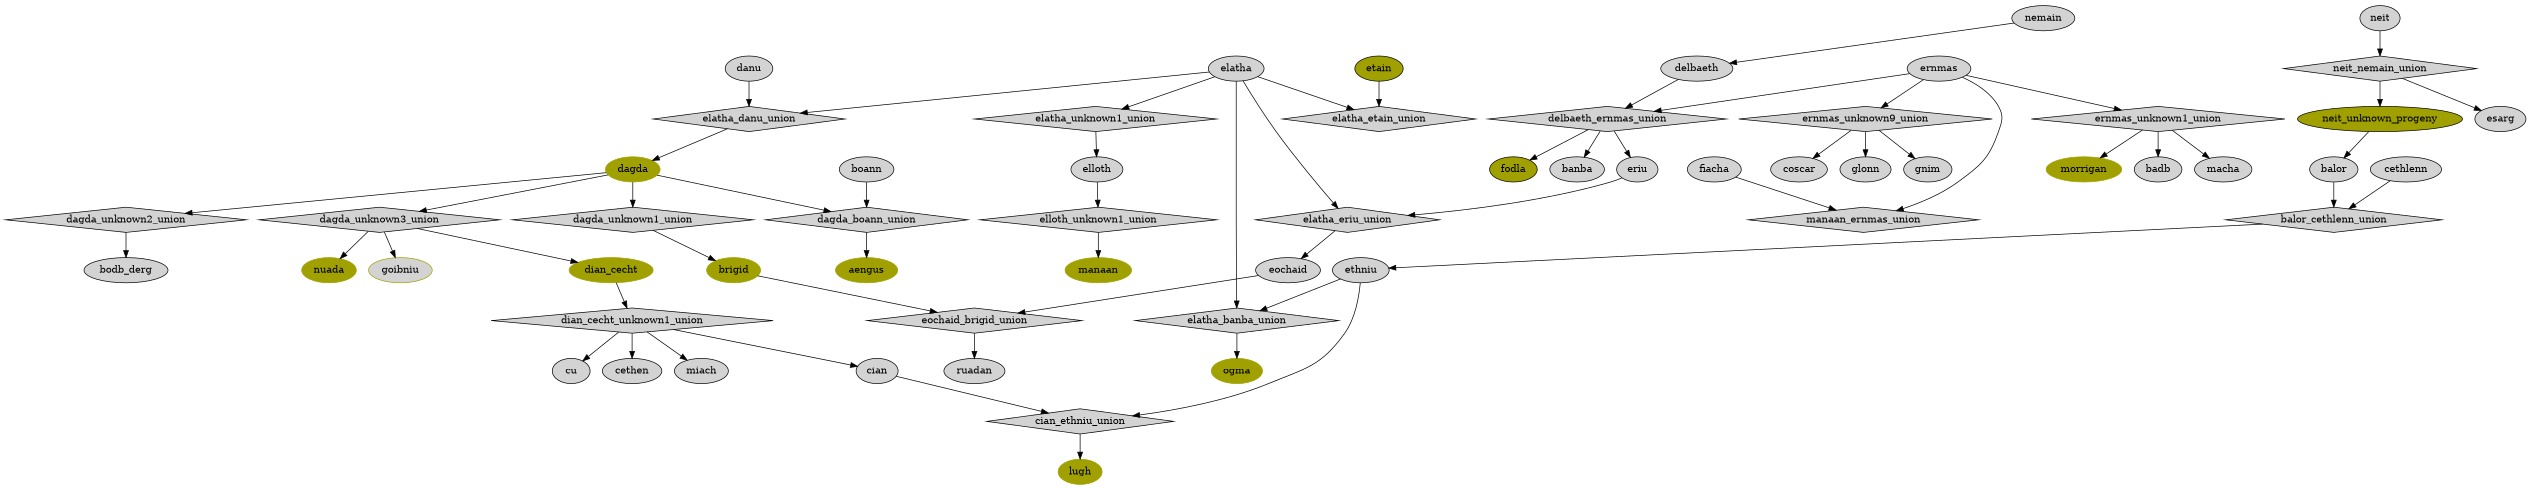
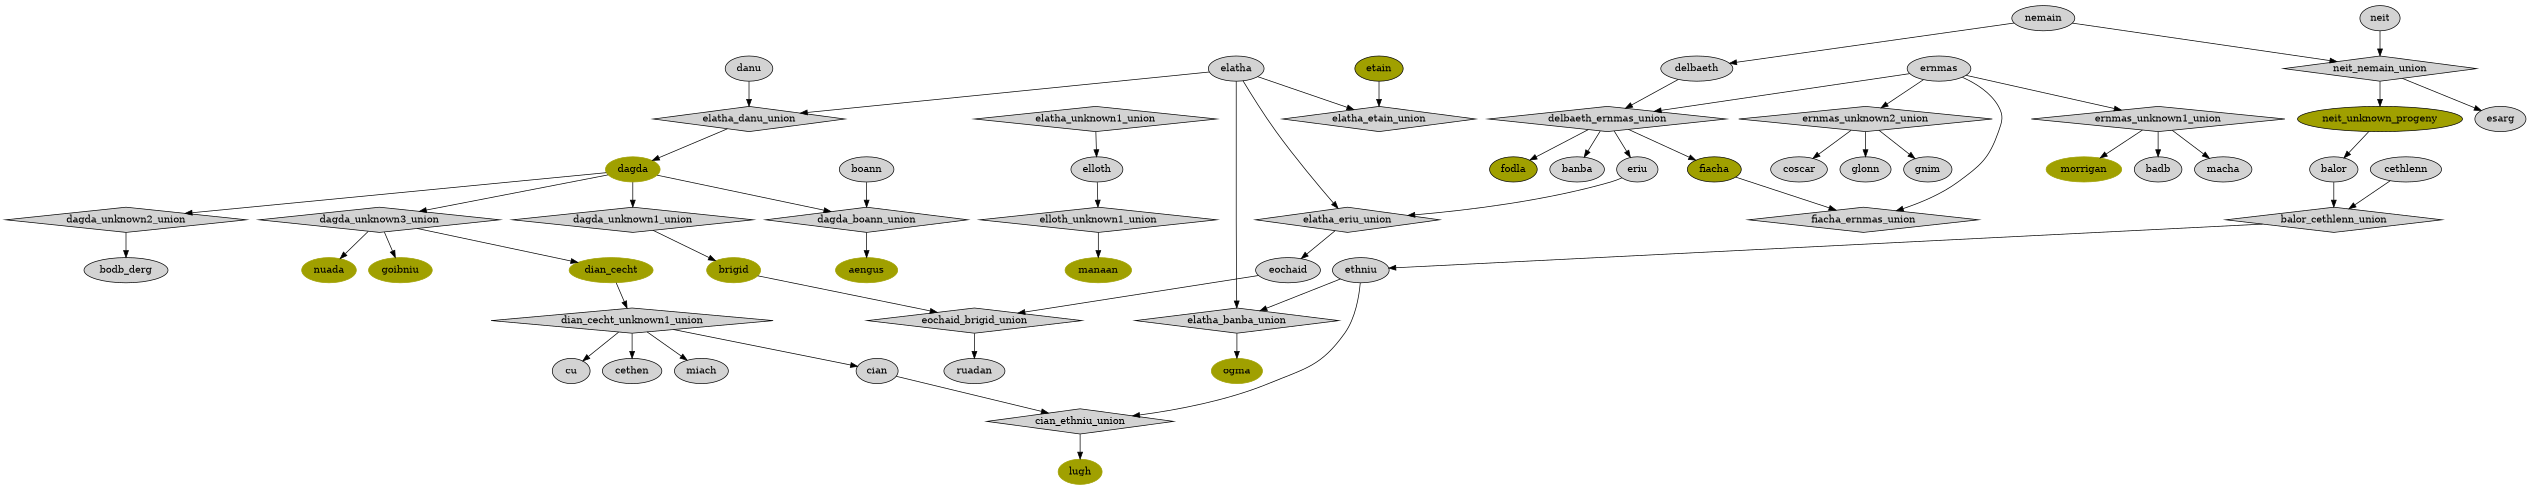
none -> (2201, 42)
(1172, 92) -> none
(1865, 119) -> (1865, 119)
none -> (1659, 143)
(1714, 169) -> (1714, 169)
(1863, 220) -> (1863, 220)
(400, 270) -> (400, 270)
